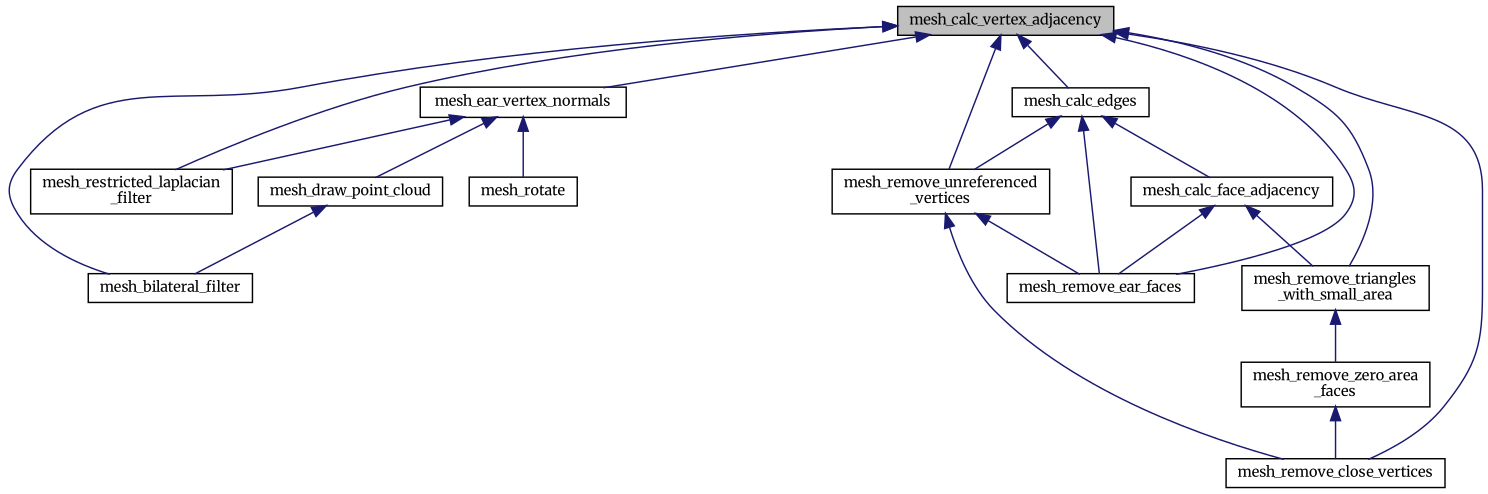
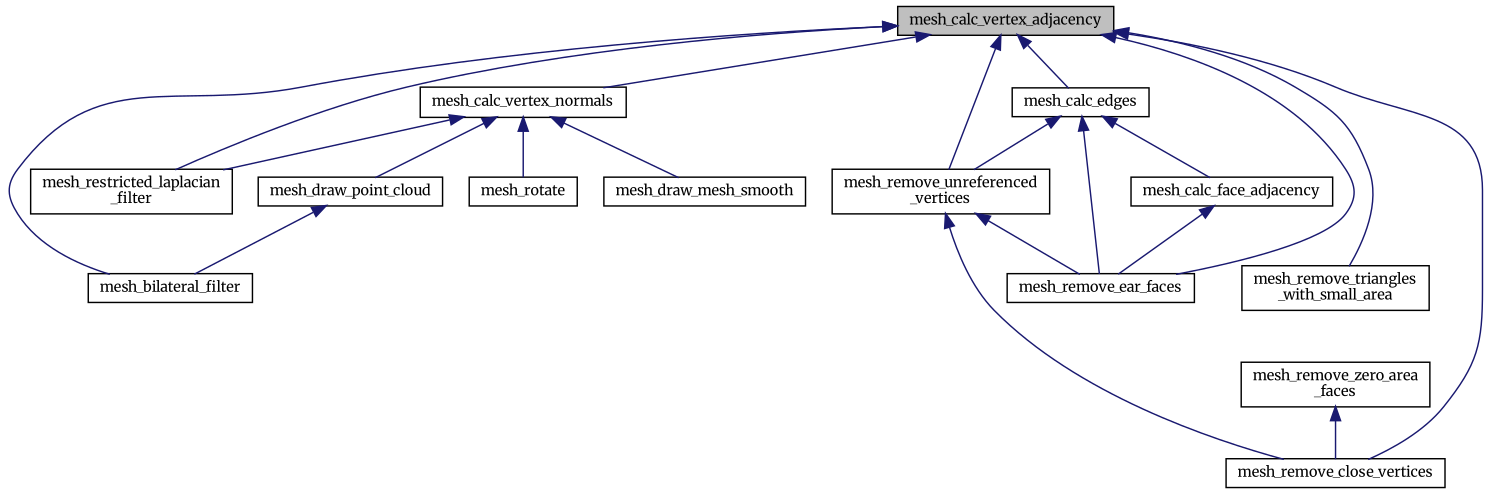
(523, 102) -> (523, 102)
none -> (705, 192)
(1282, 238) -> none
(1336, 344) -> none
